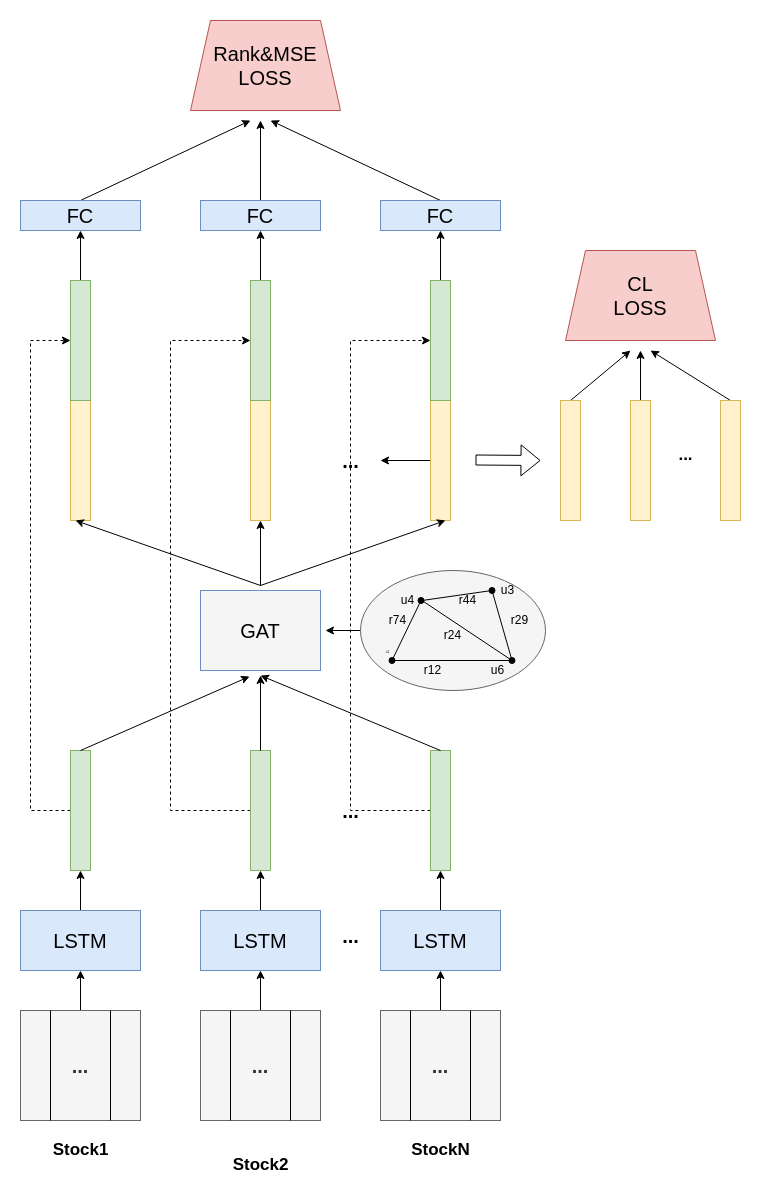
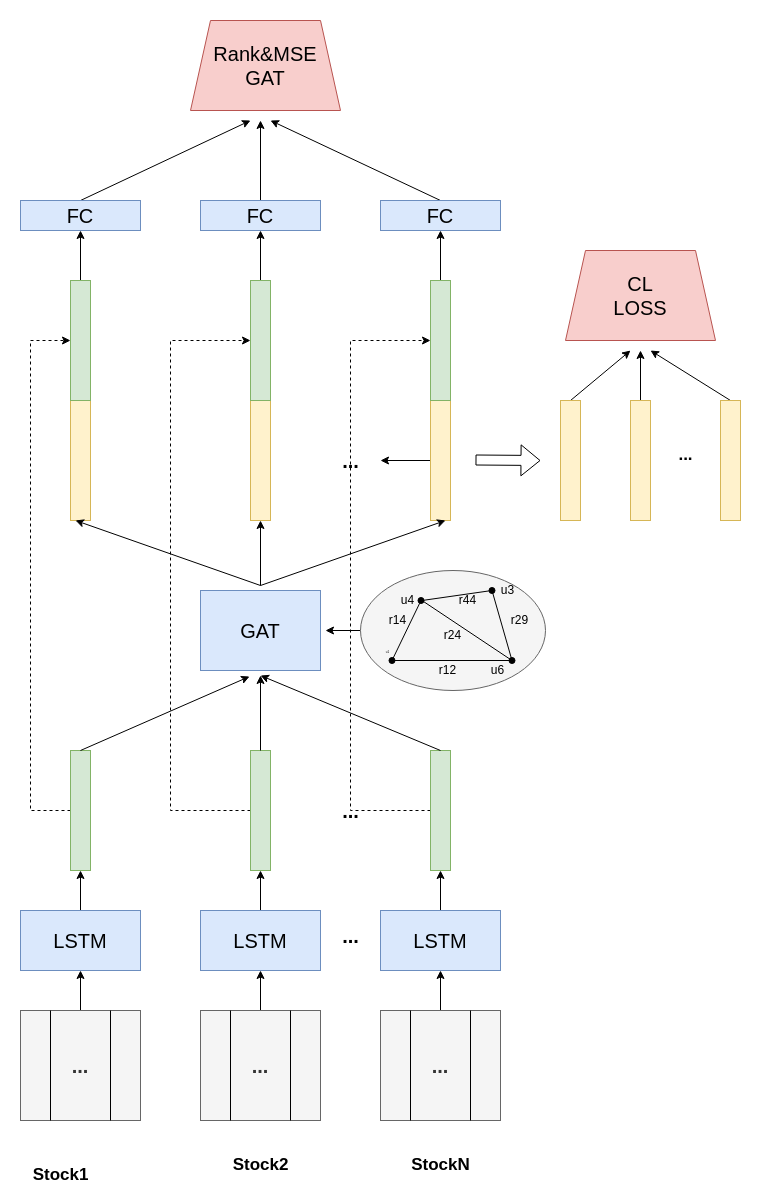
(266, 66) -> (266, 66)
(398, 621) -> (398, 621)
(261, 631) -> (261, 631)
(432, 671) -> (447, 671)
(81, 1151) -> (61, 1176)
(441, 1151) -> (441, 1166)
